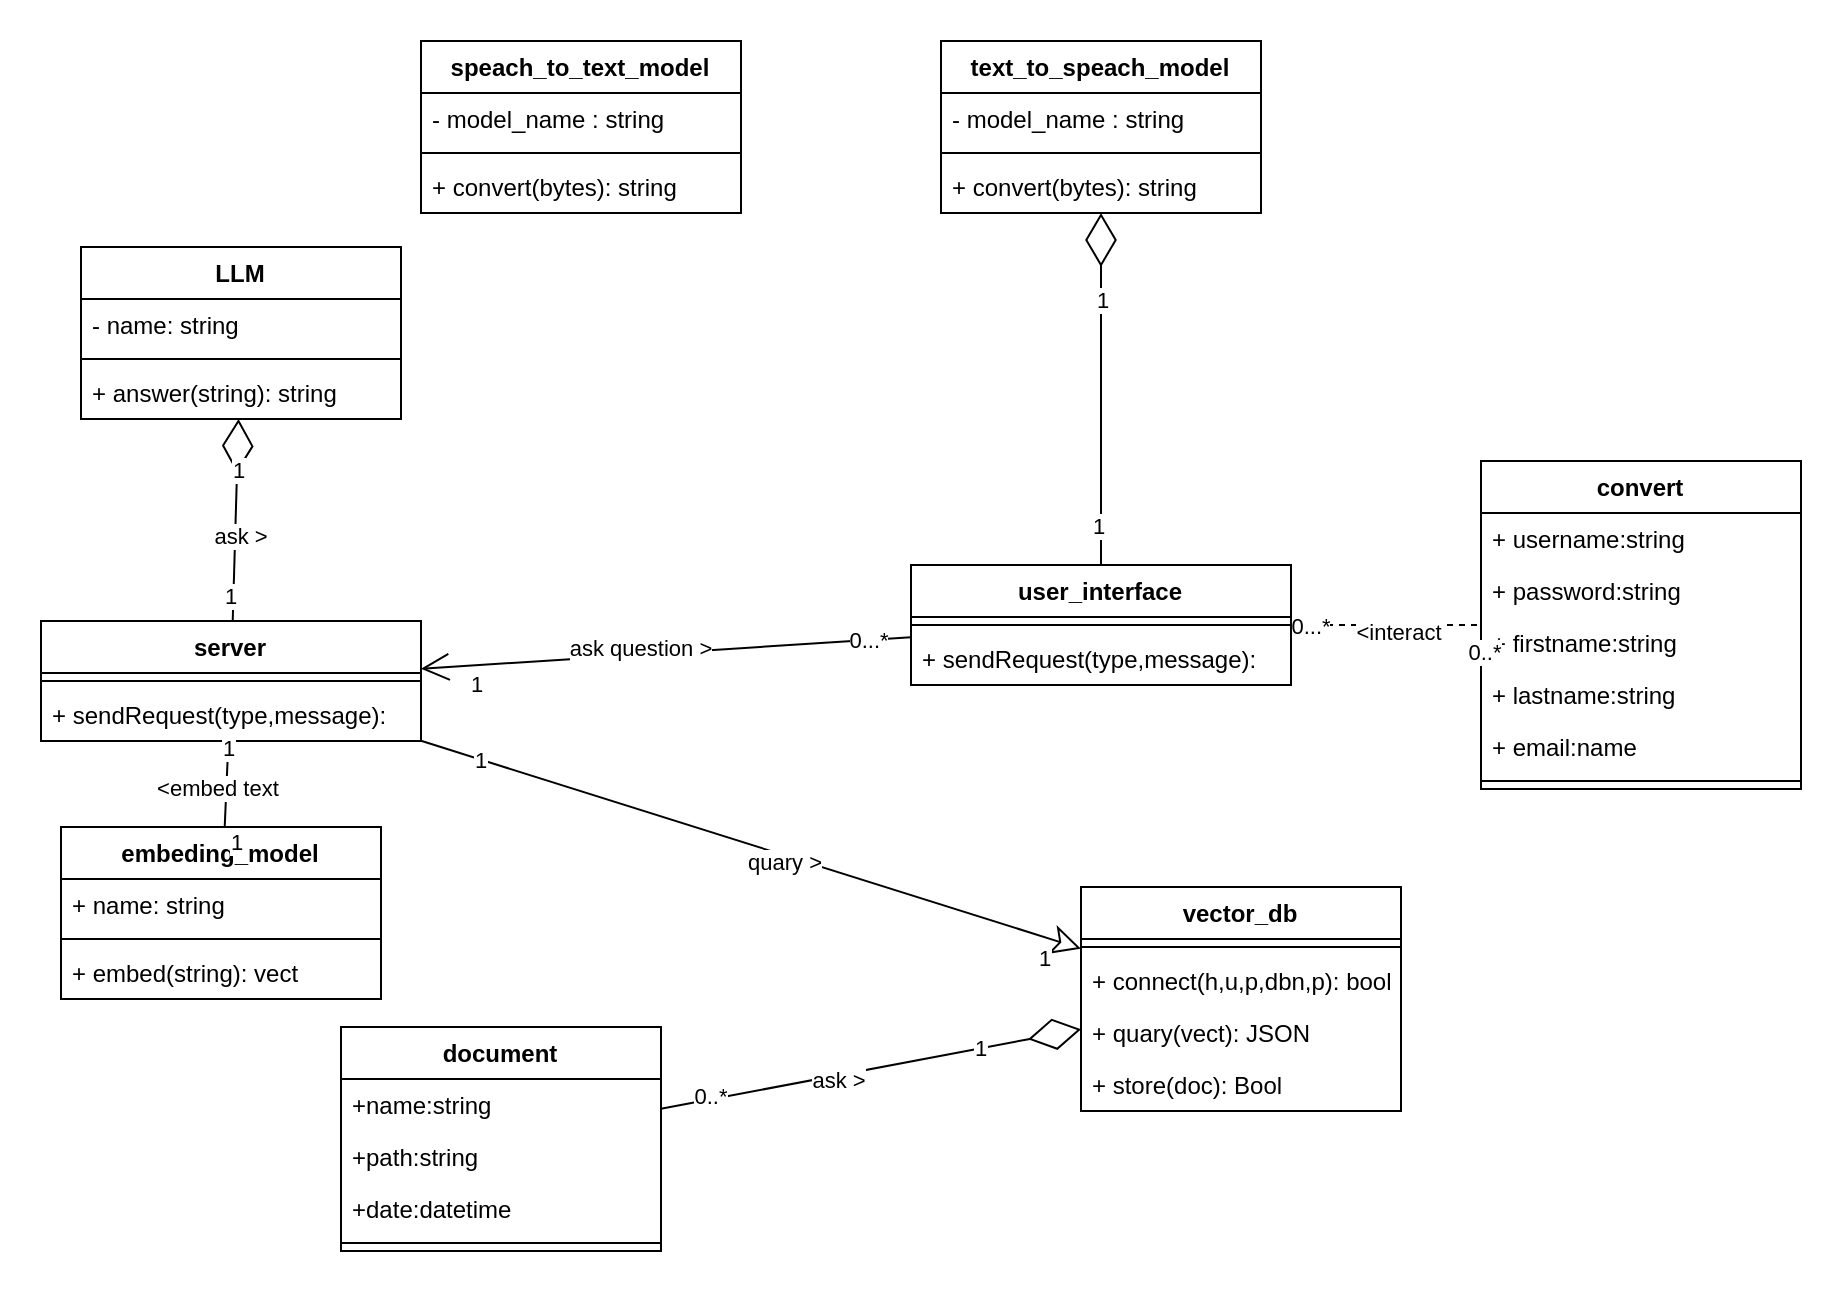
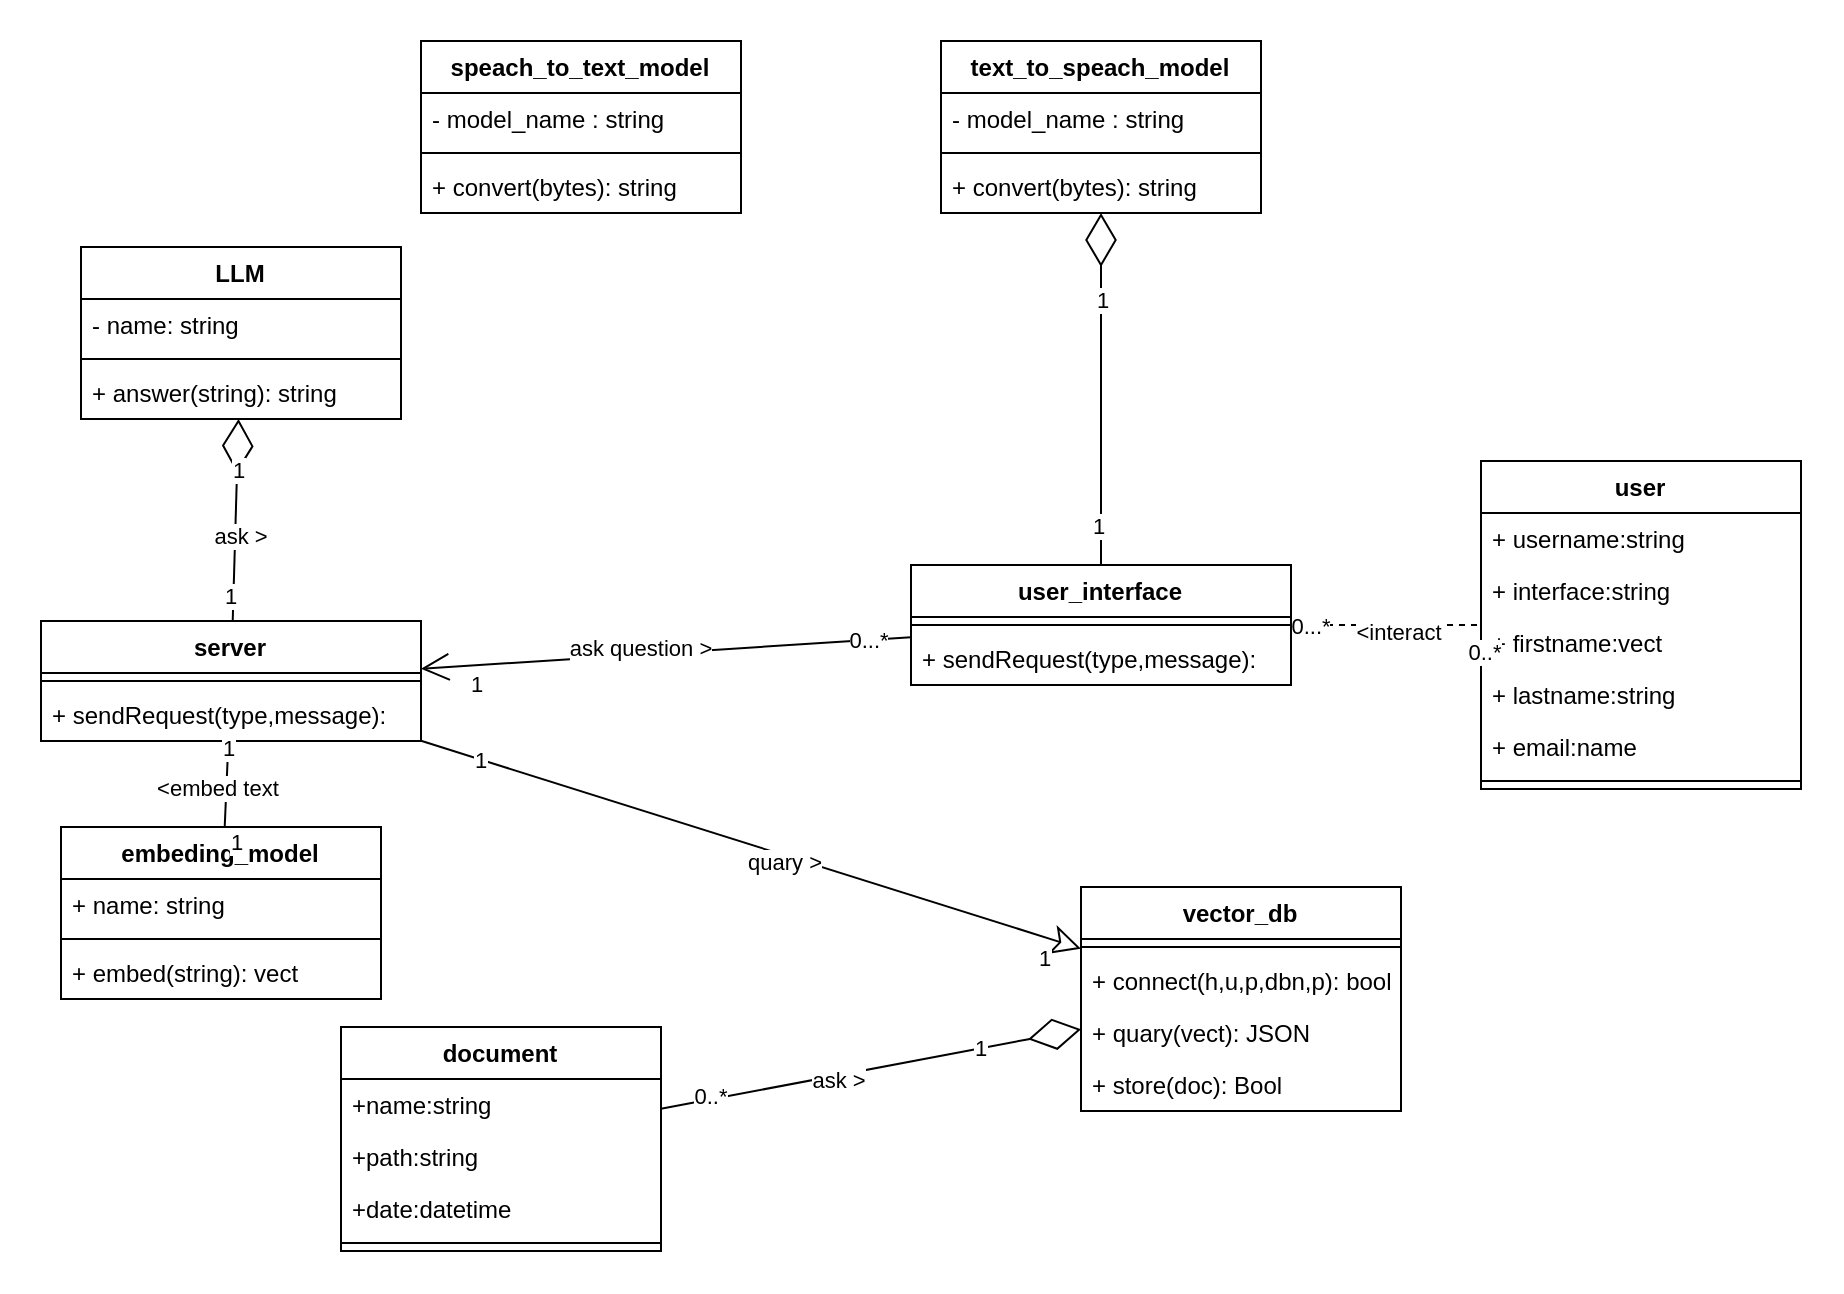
(1641, 489) -> (1641, 489)
(1598, 593) -> (1601, 593)
(1601, 645) -> (1591, 645)
